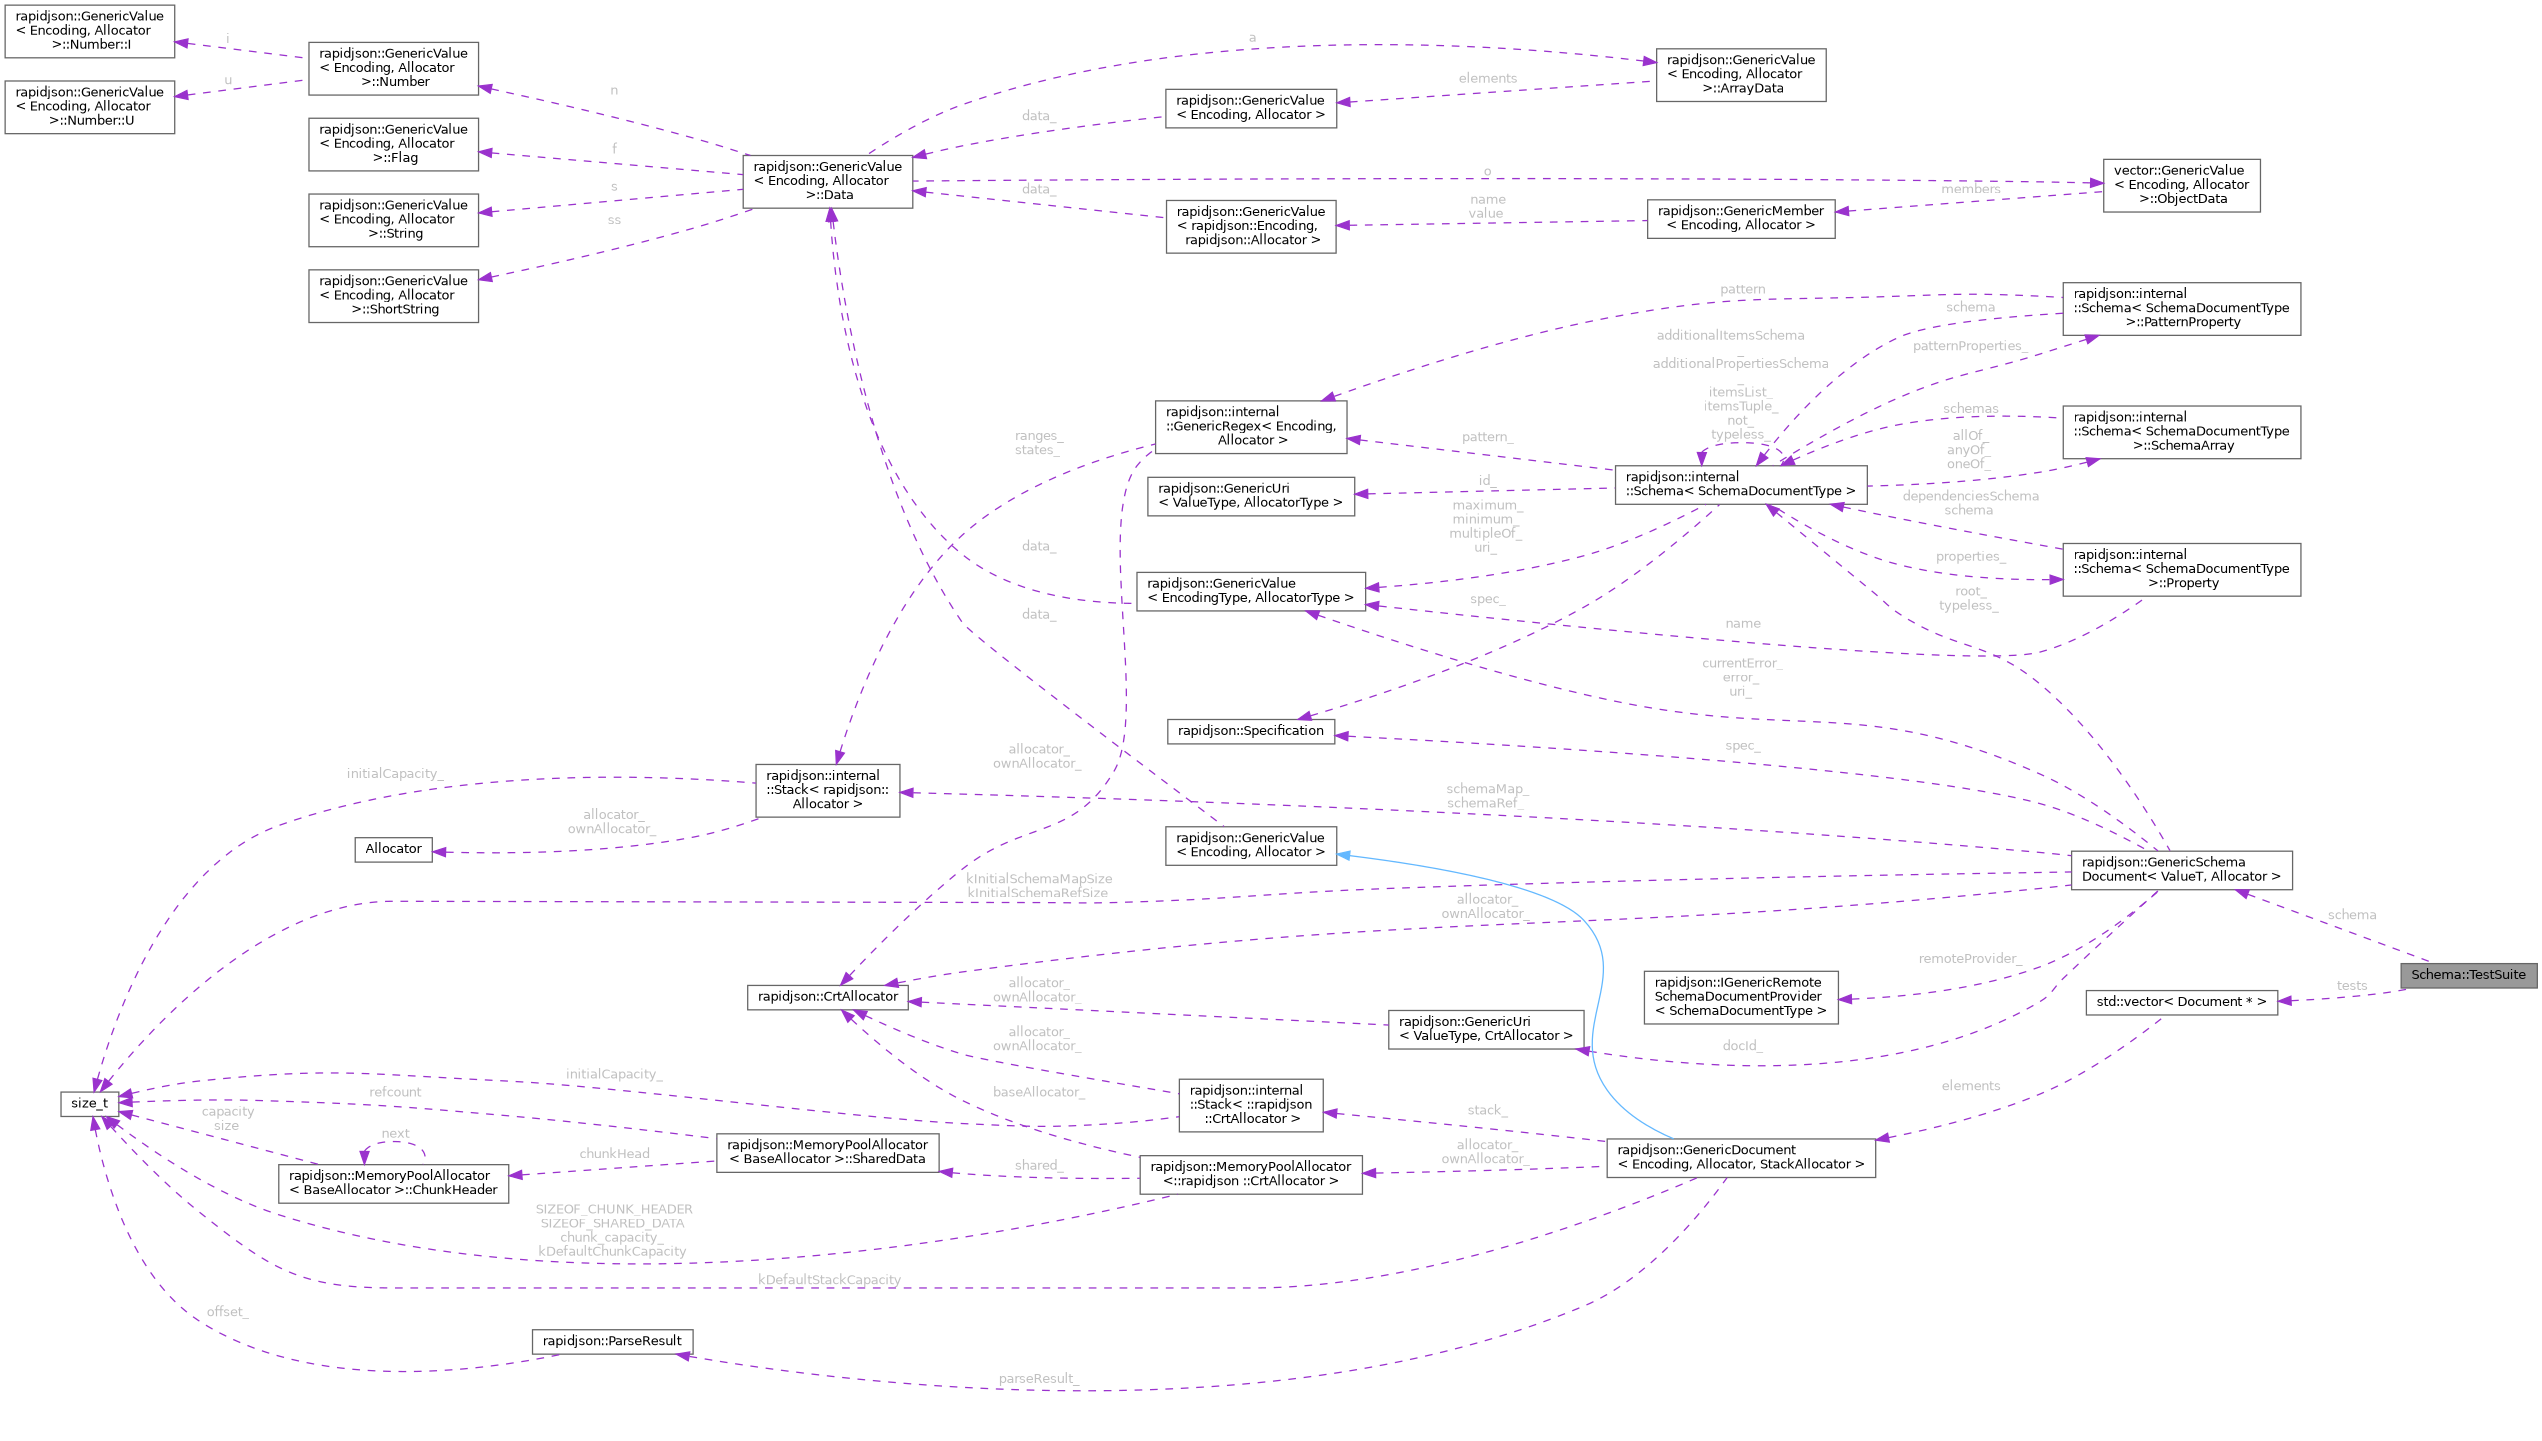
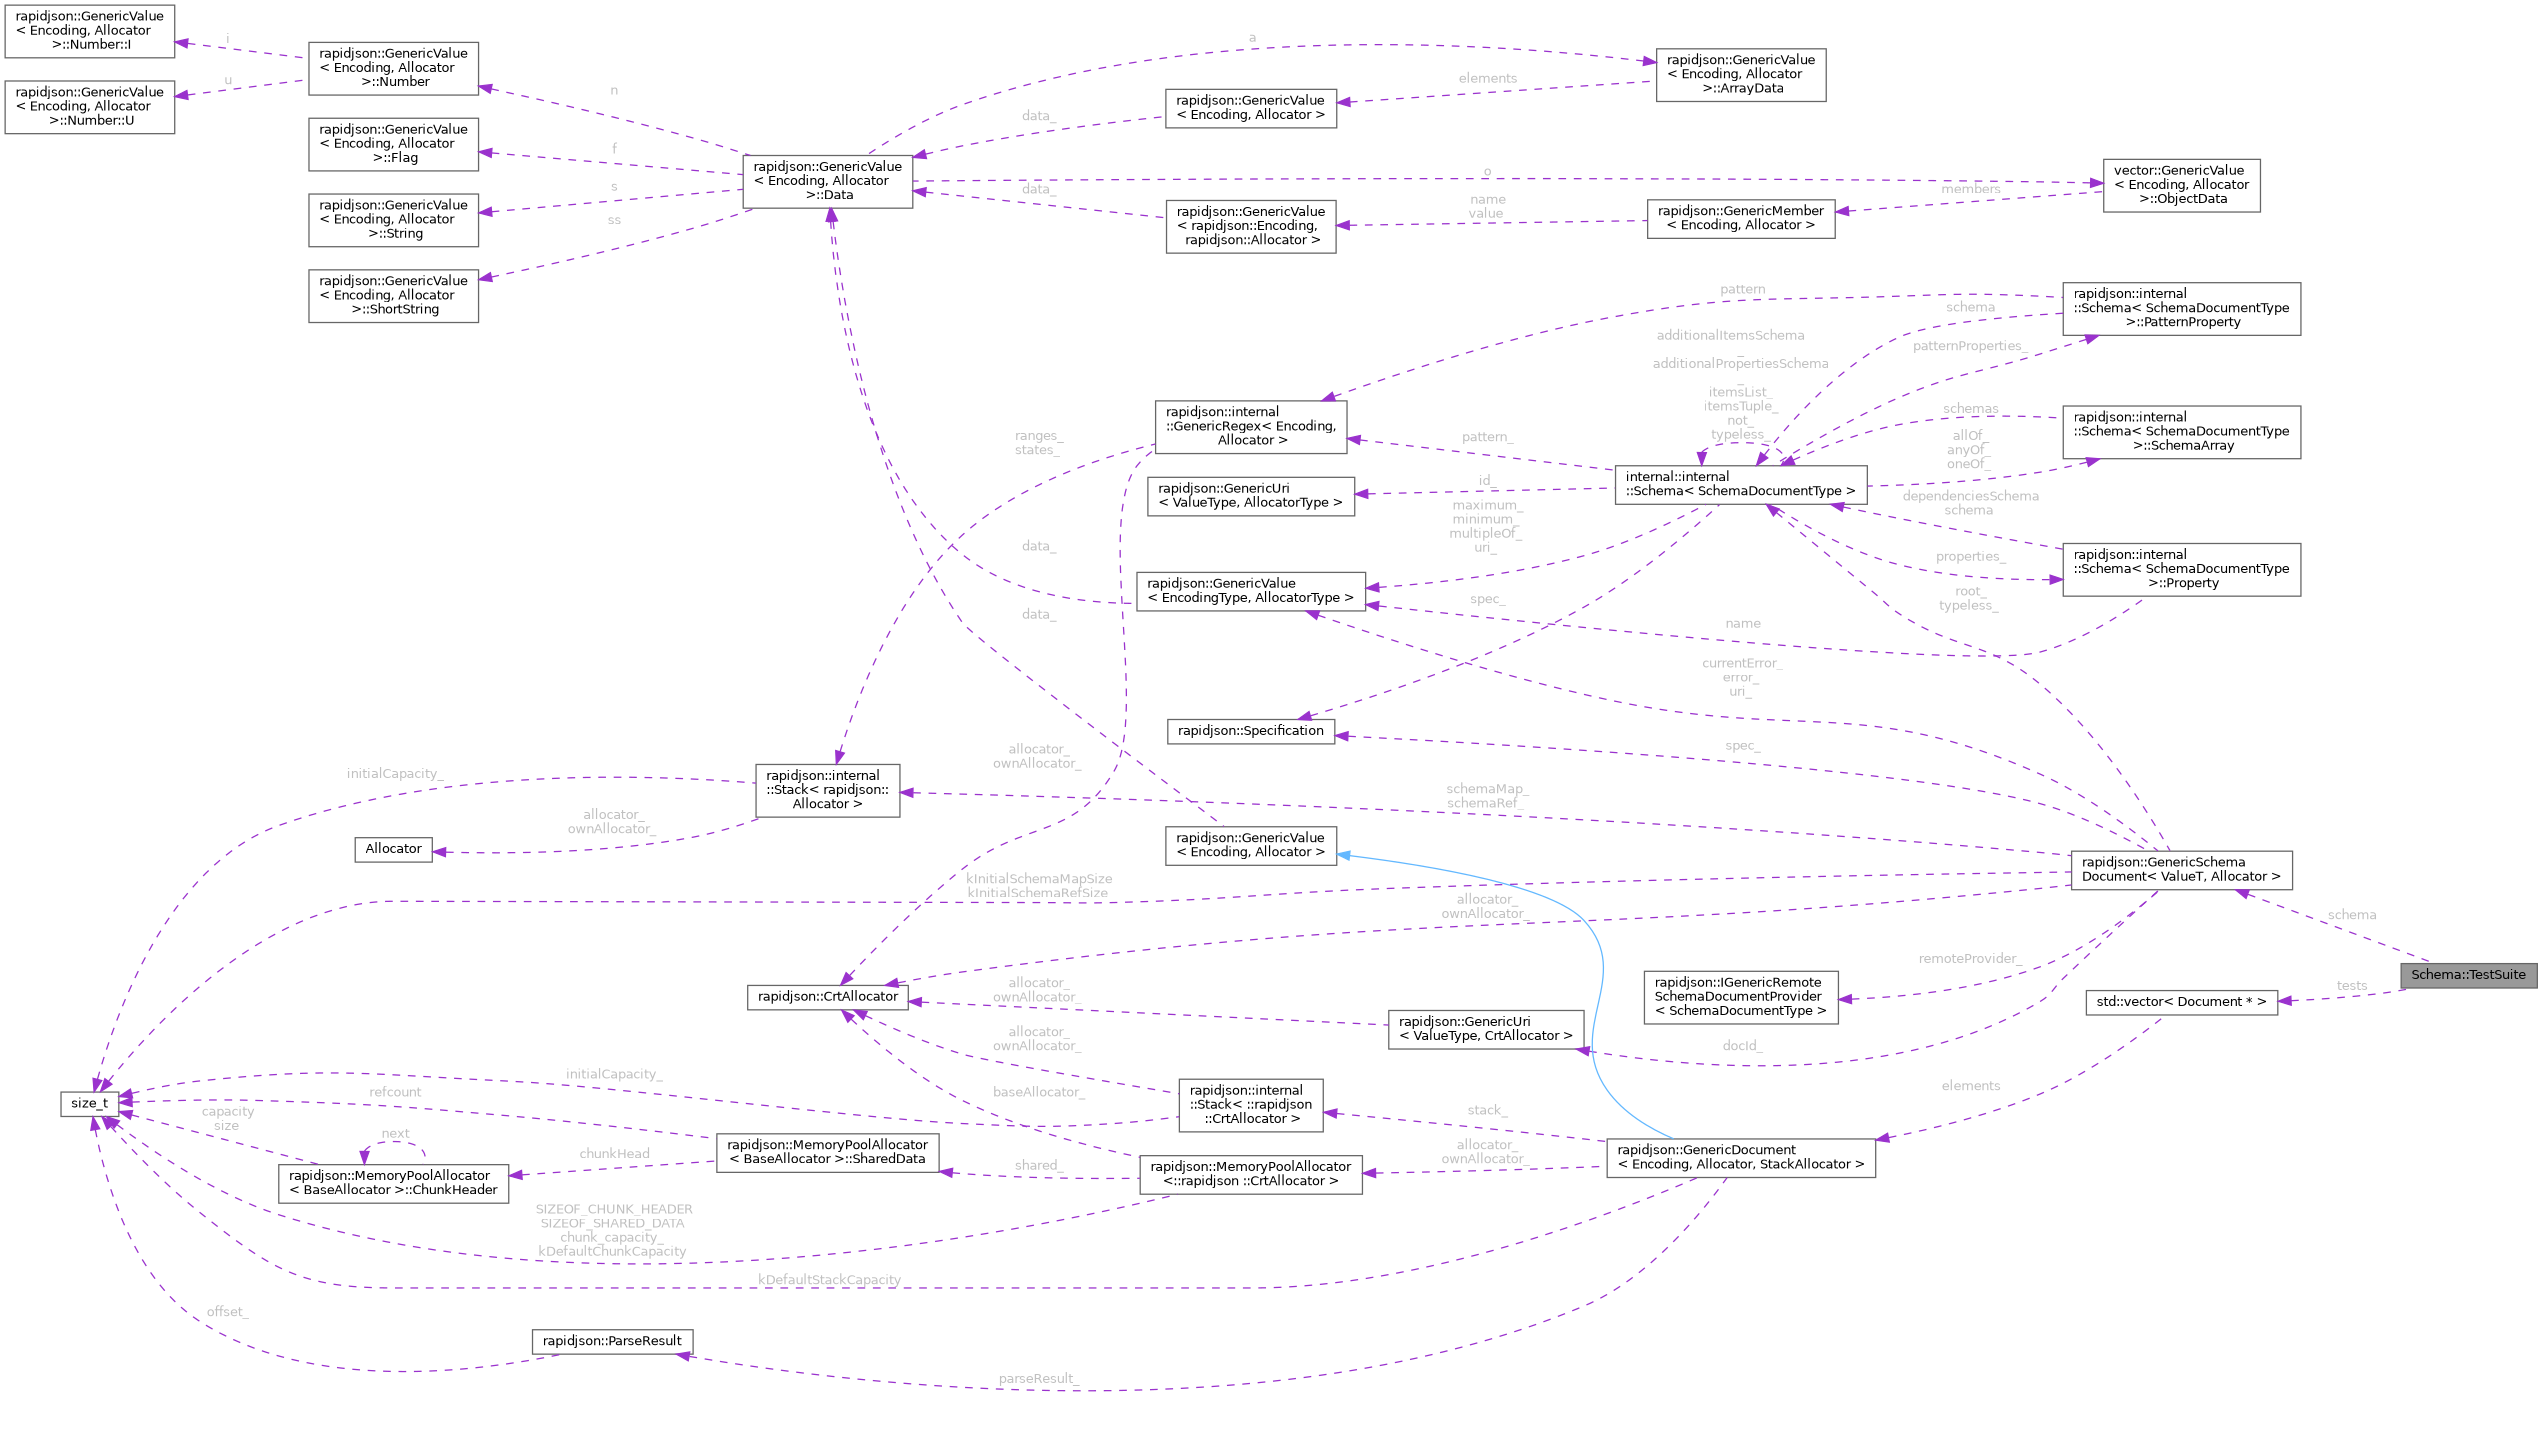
(1741, 485) -> (1741, 485)
